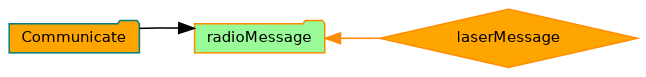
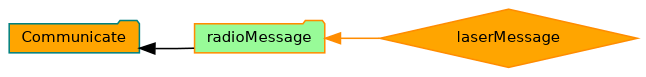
(159, 28) -> (175, 49)
